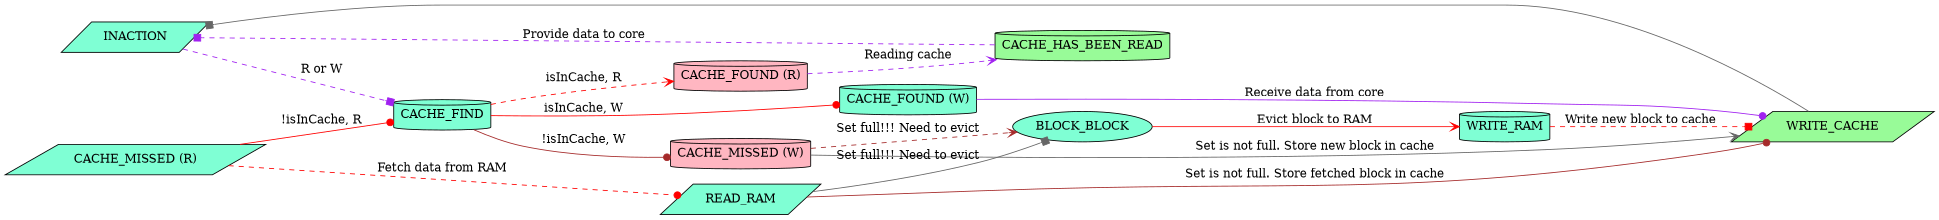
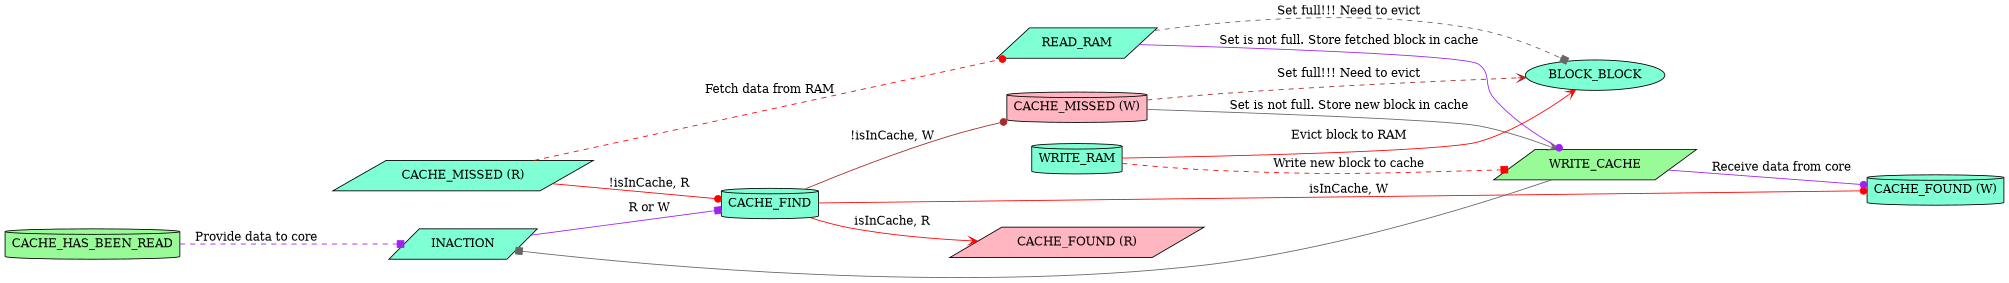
(898, 69) -> none
(284, 75) -> (622, 223)
(741, 76) -> (1077, 242)
(578, 91) -> (889, 234)
(1368, 101) -> (1764, 177)
(1302, 127) -> (1352, 152)
(928, 173) -> (1359, 18)
(1286, 186) -> (1368, 53)
